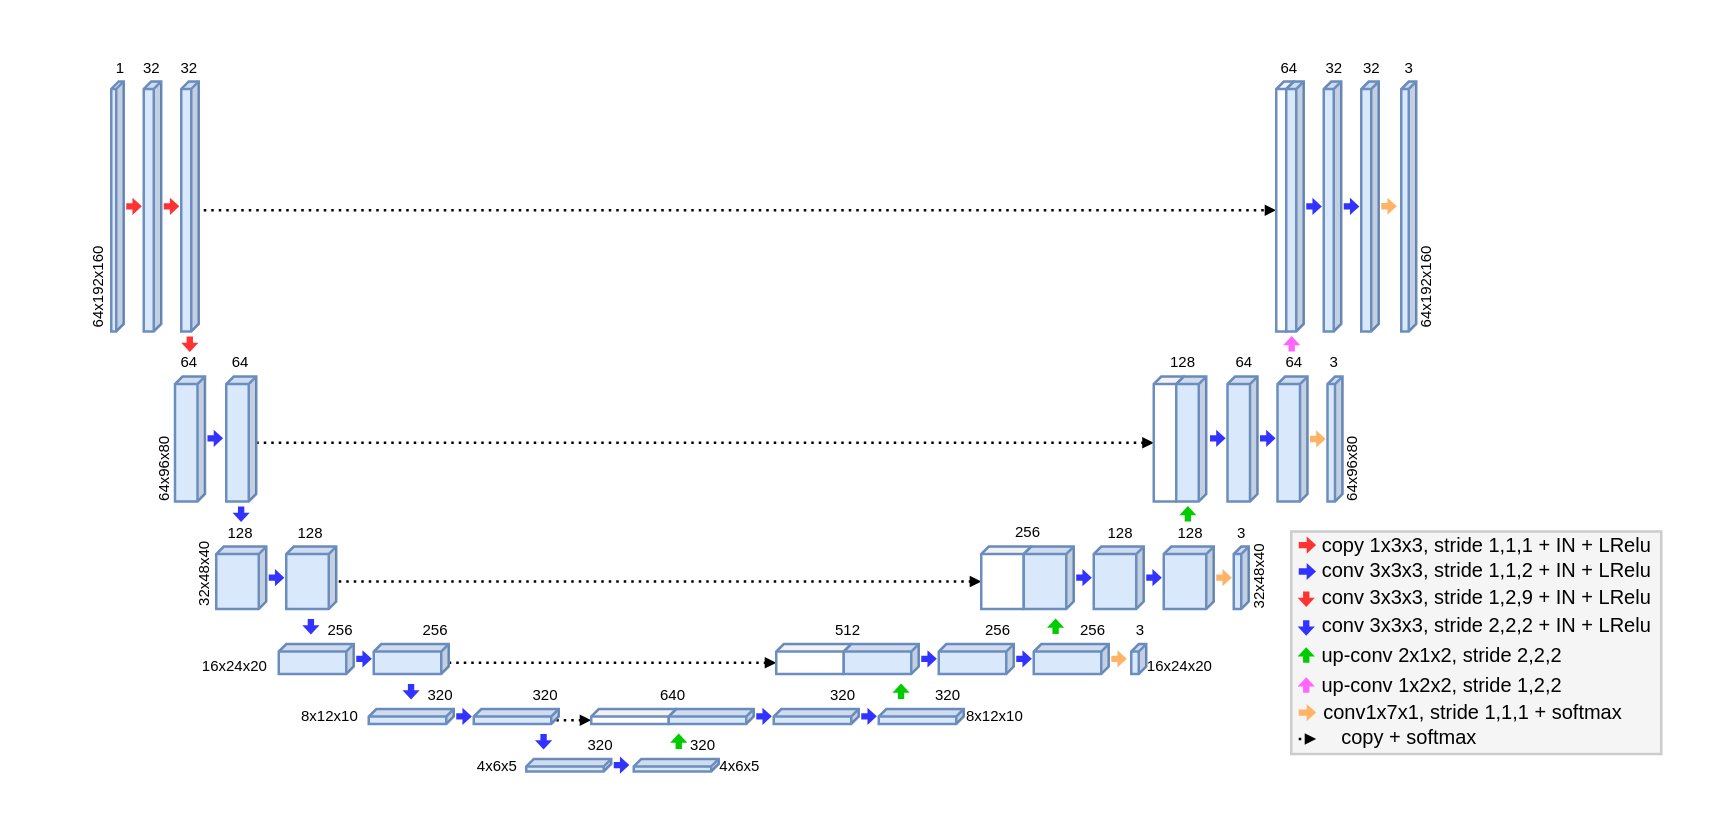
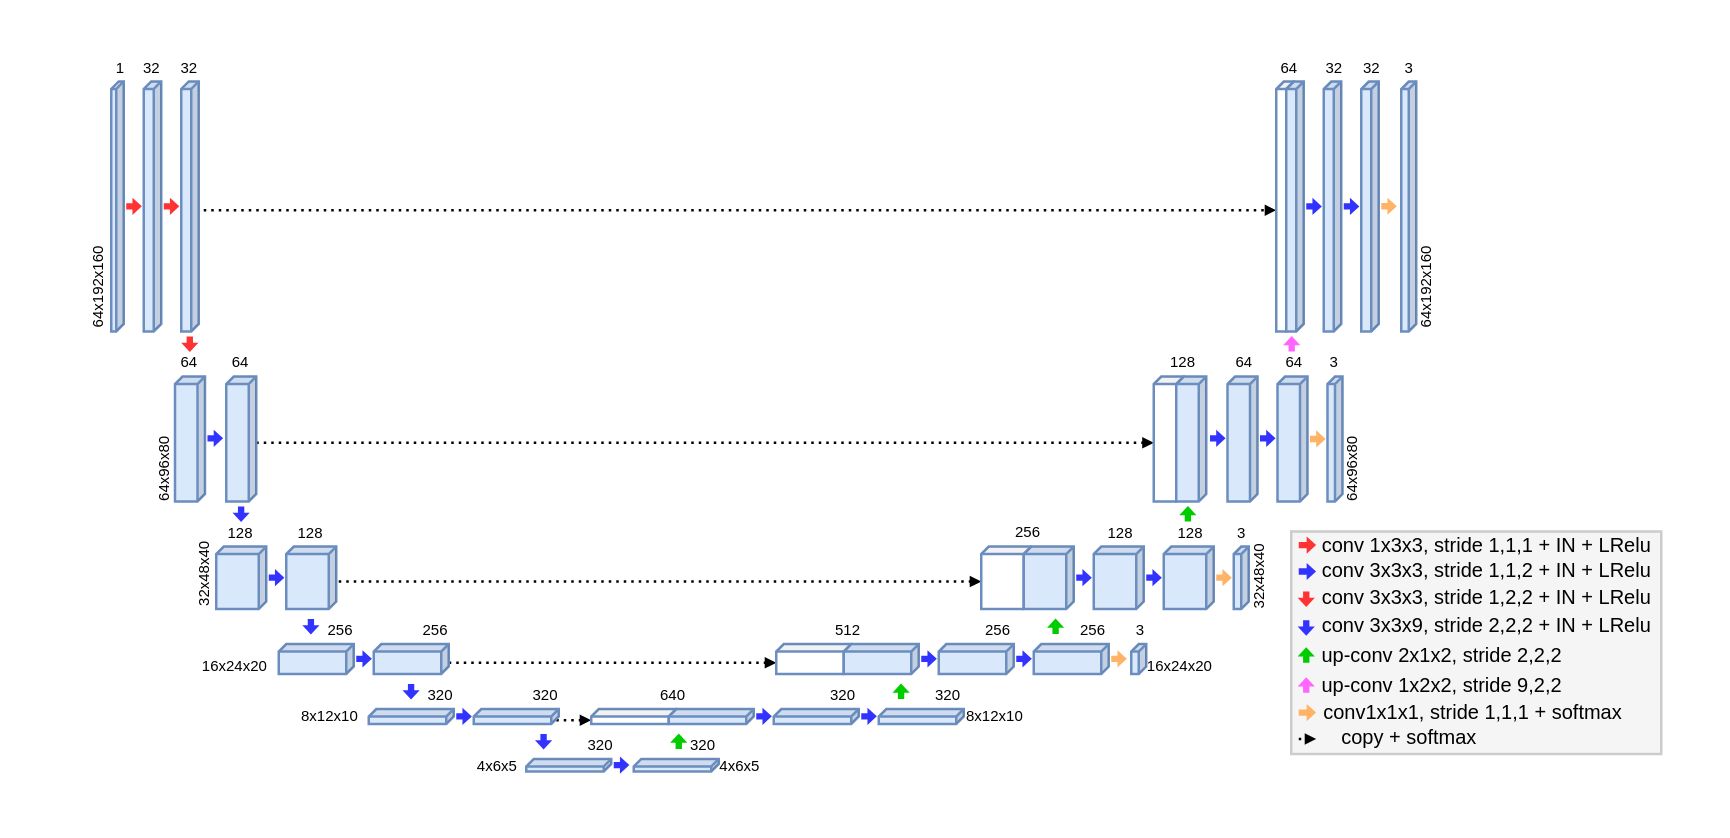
(1486, 545) -> (1486, 545)
(1486, 597) -> (1486, 597)
(1486, 625) -> (1486, 625)
(1439, 685) -> (1439, 685)
(1473, 712) -> (1473, 712)
